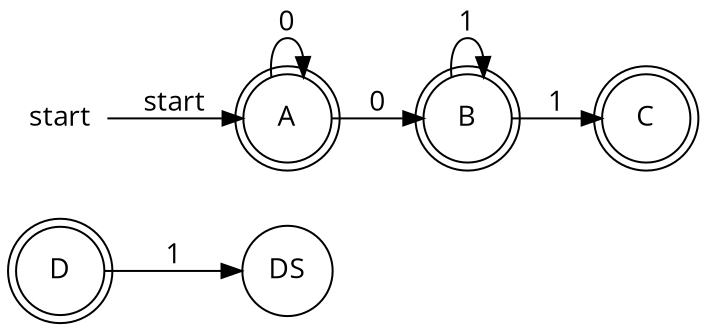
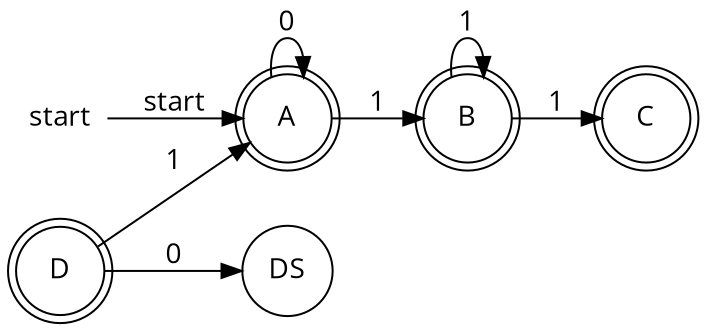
(378, 103) -> (378, 103)
none -> (166, 200)
(175, 256) -> (175, 256)
